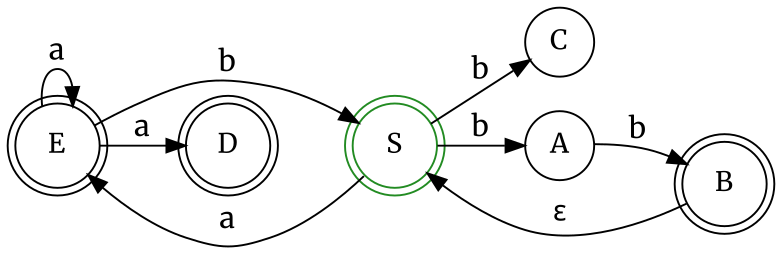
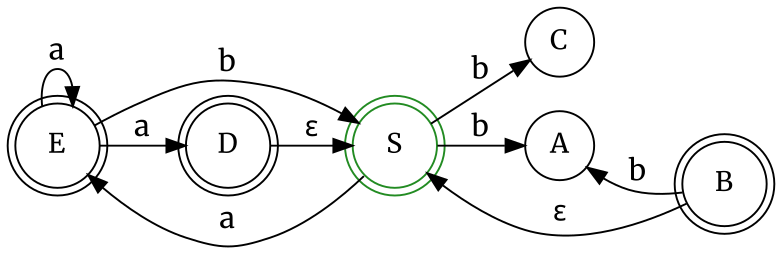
none -> (302, 146)
(633, 147) -> (642, 193)
